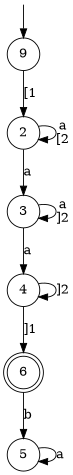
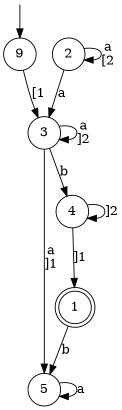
(24, 89) -> (28, 90)
(28, 251) -> (64, 172)
none -> (44, 257)
(24, 373) -> (75, 307)
